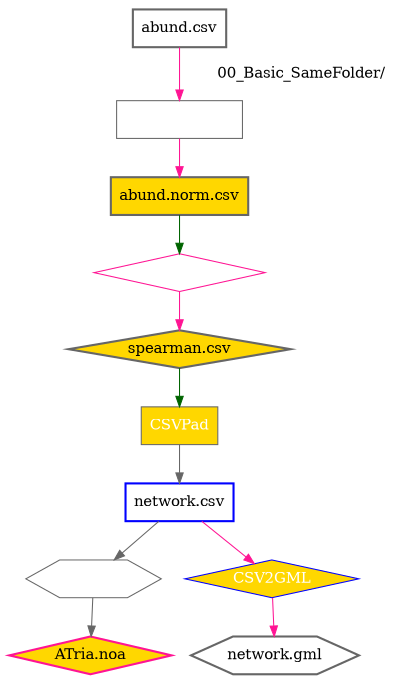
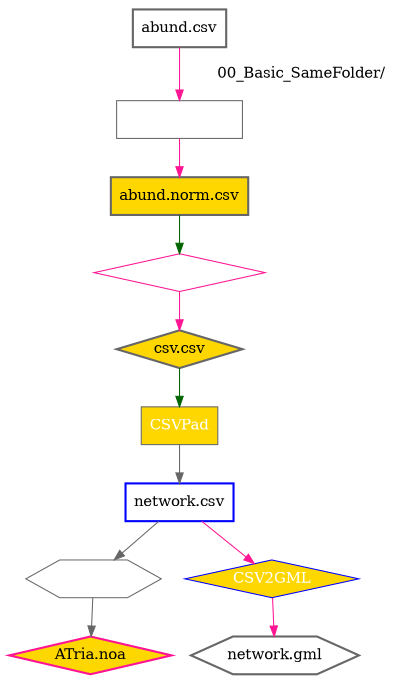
(180, 349) -> (180, 349)
